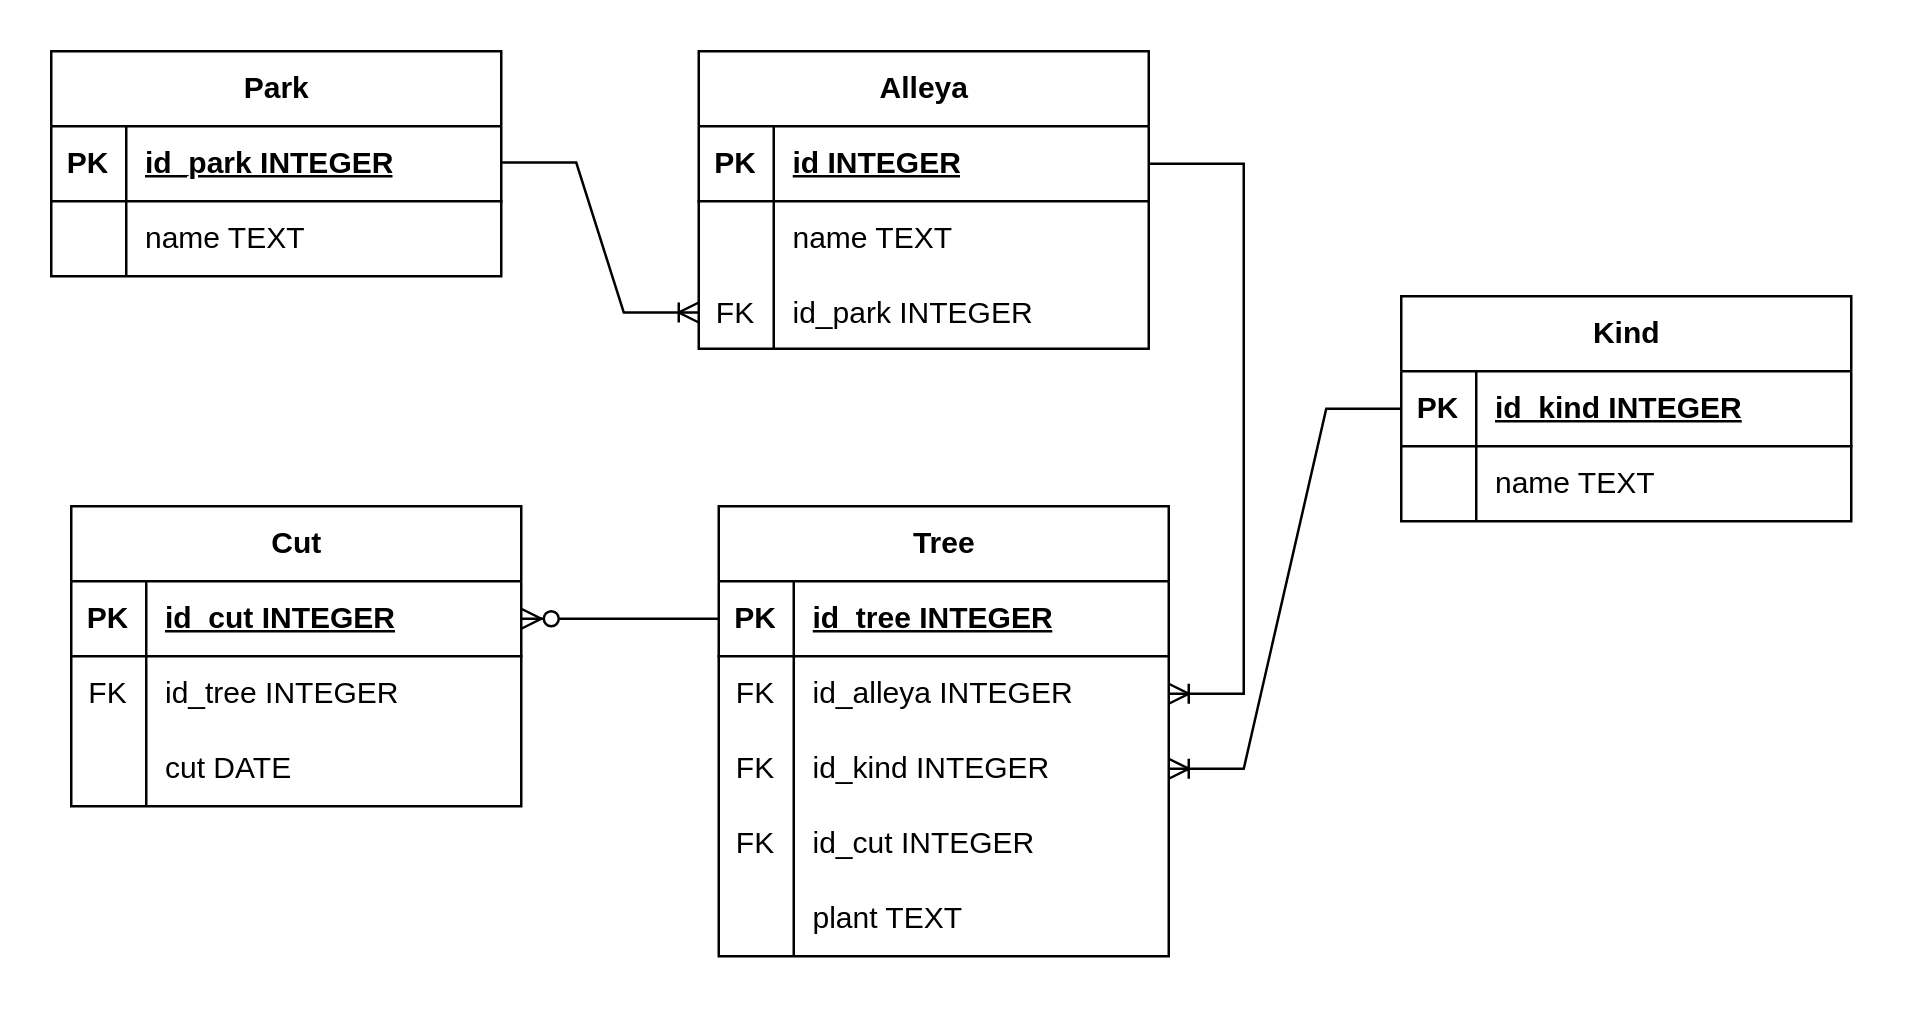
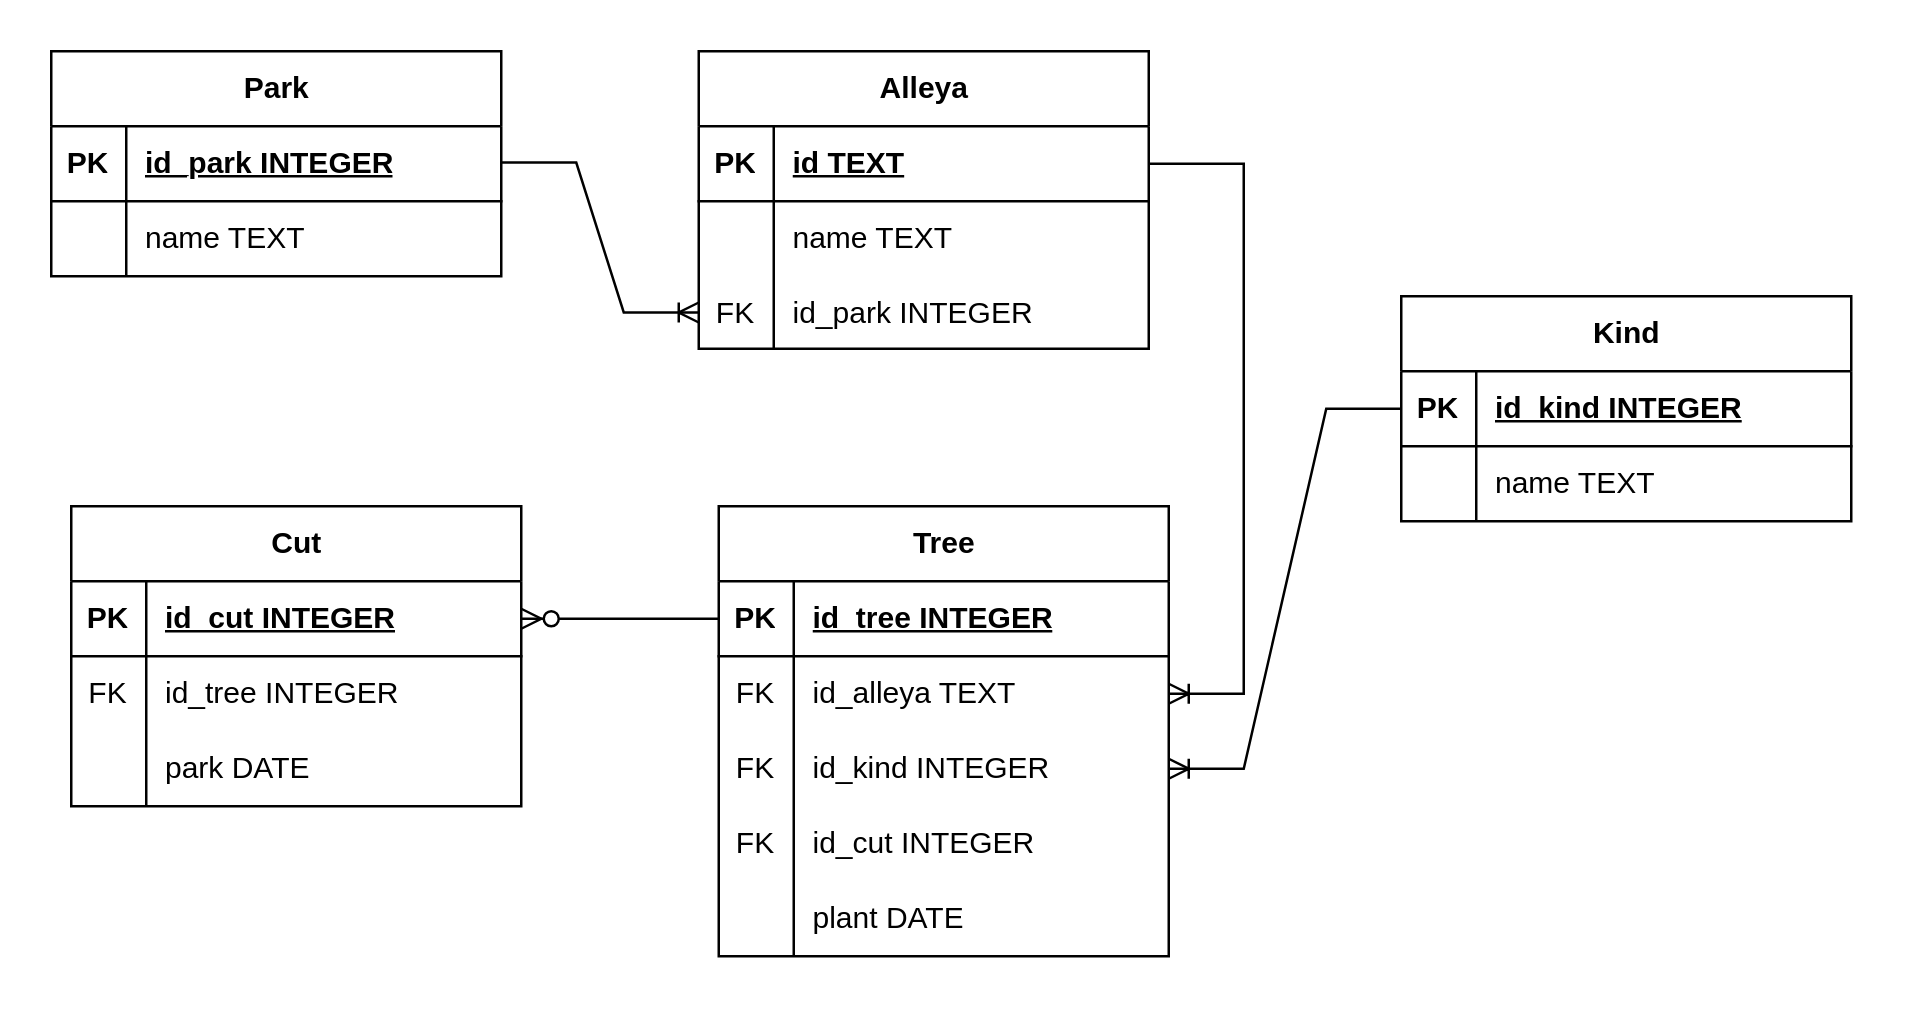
(870, 164) -> (845, 164)
(941, 694) -> (916, 694)
(230, 769) -> (238, 769)
(890, 919) -> (890, 919)
